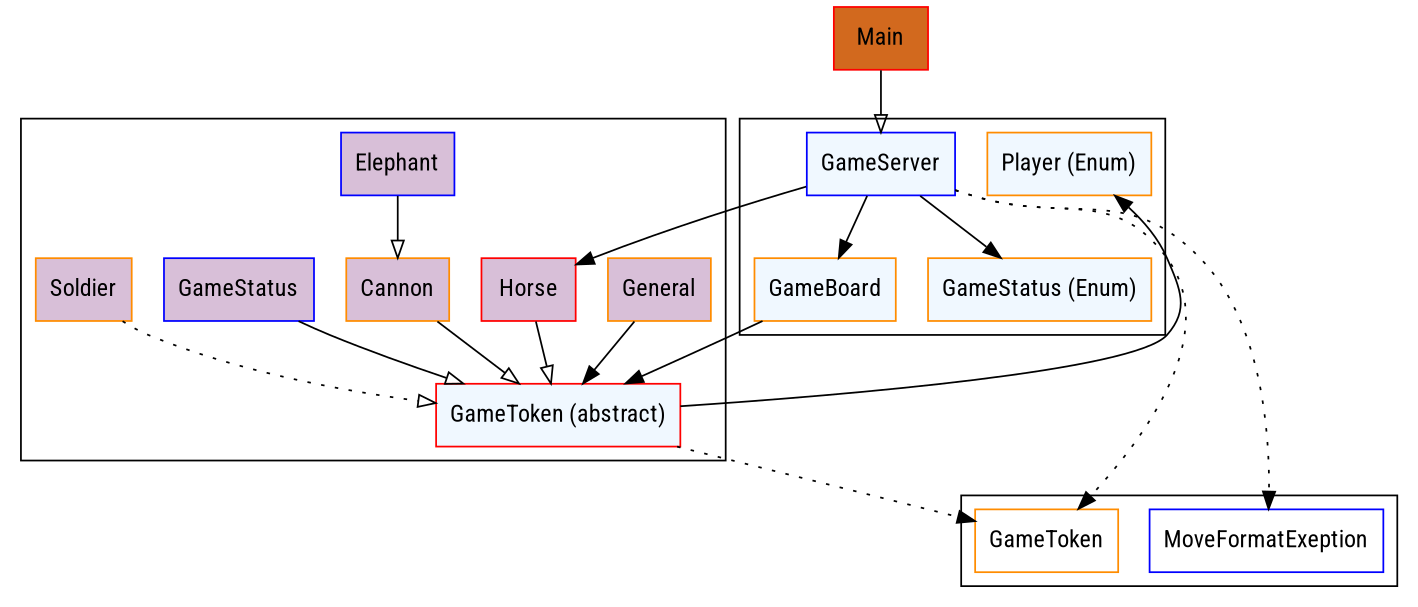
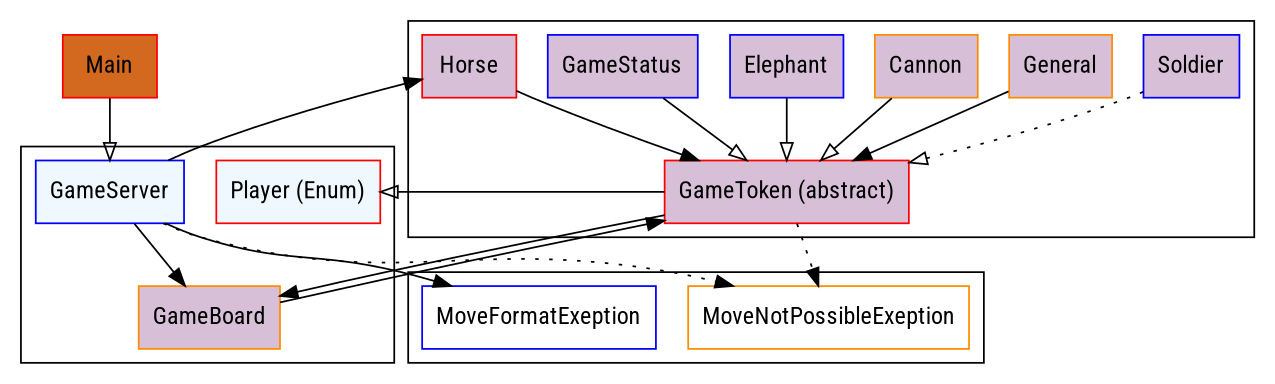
(1069, 164) -> (298, 192)
(398, 218) -> (787, 121)
none -> (481, 252)
(1196, 254) -> (299, 257)
(84, 290) -> (1191, 66)
(825, 290) -> (209, 317)
(1040, 290) -> none
(541, 344) -> (599, 124)
(1000, 376) -> (531, 192)
(558, 415) -> (787, 192)
(1047, 541) -> (829, 317)
